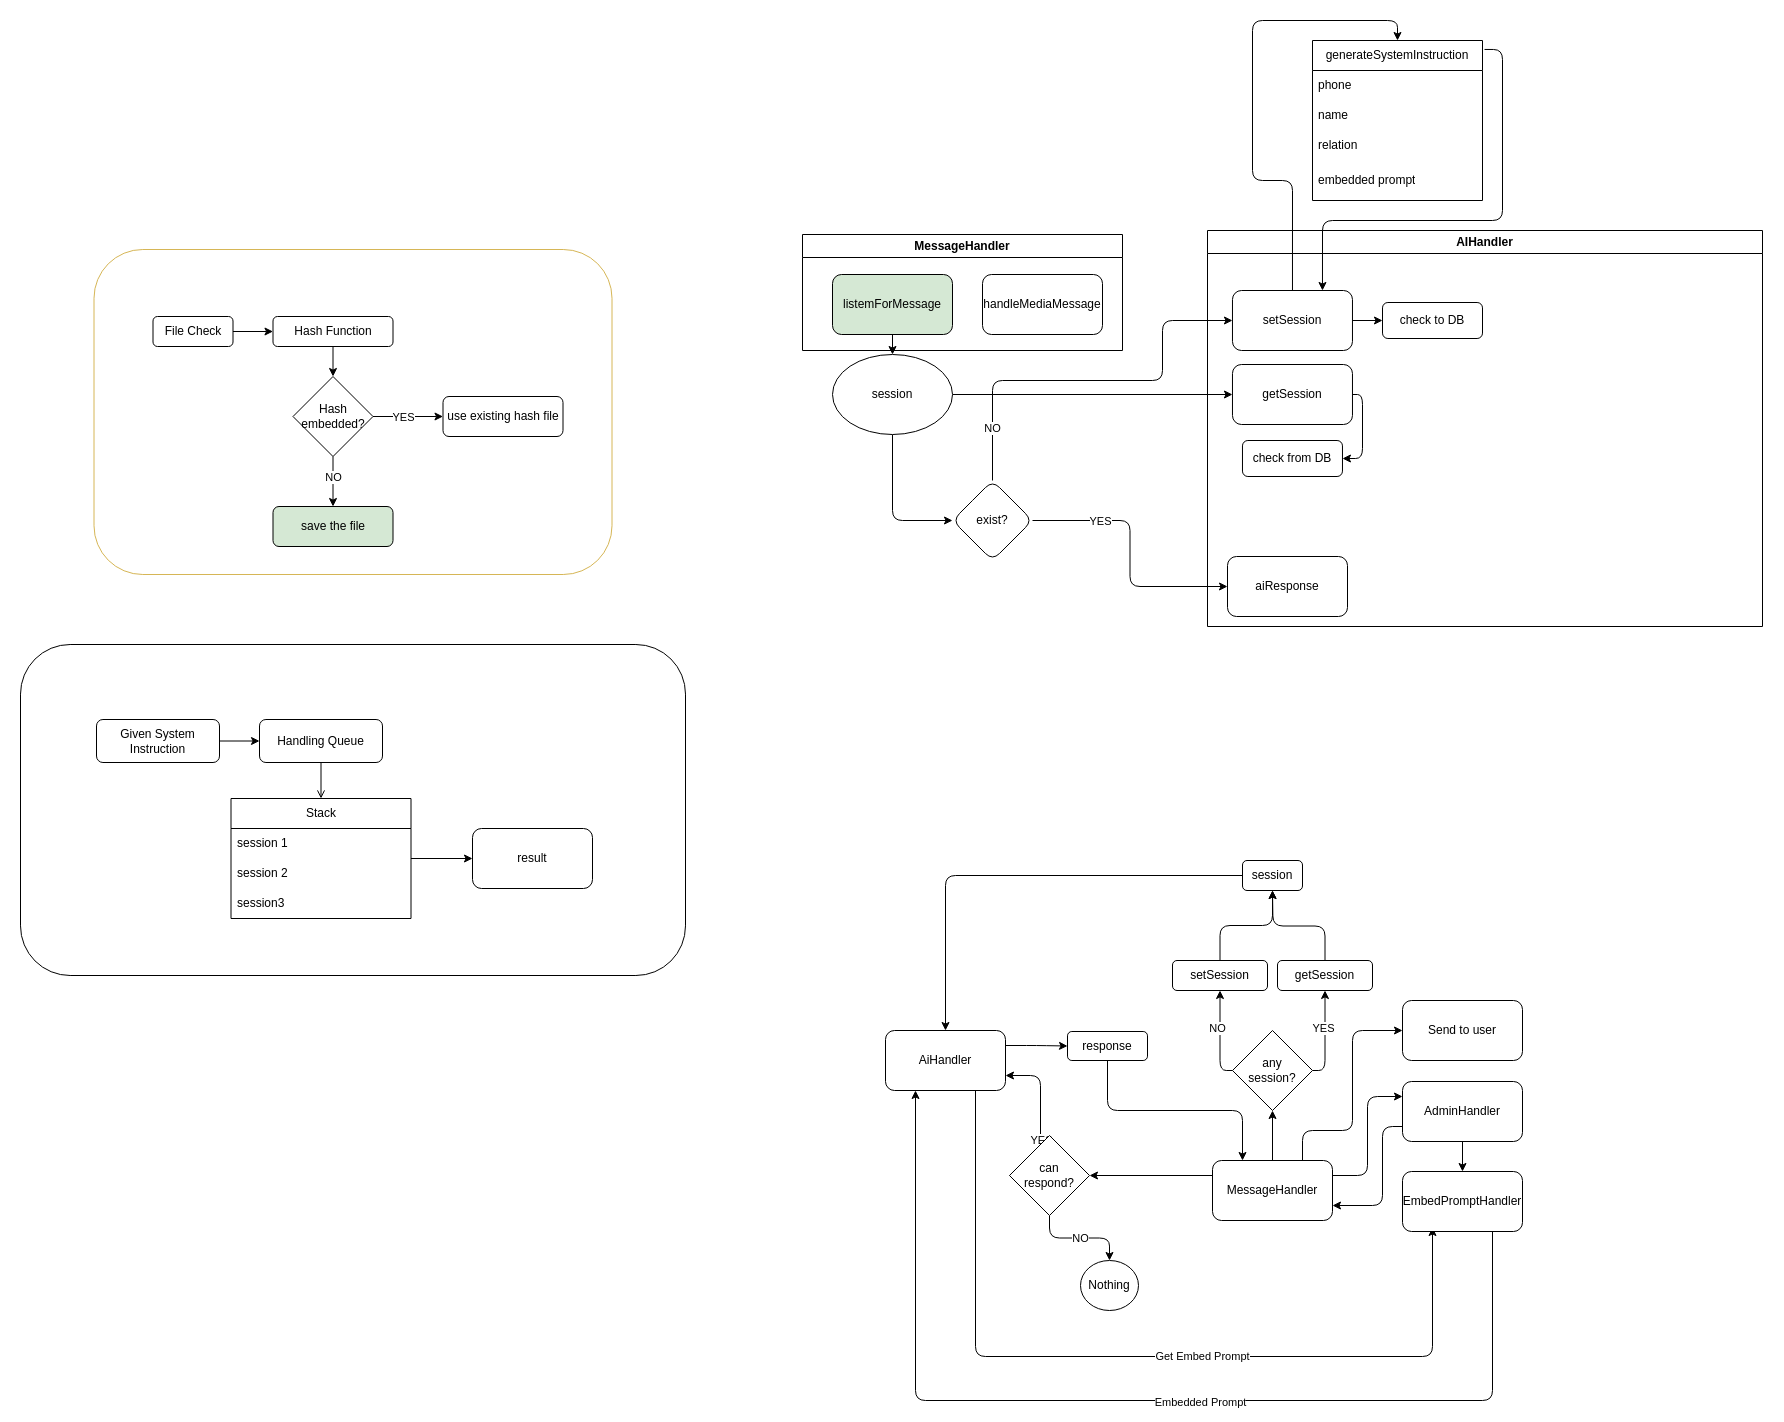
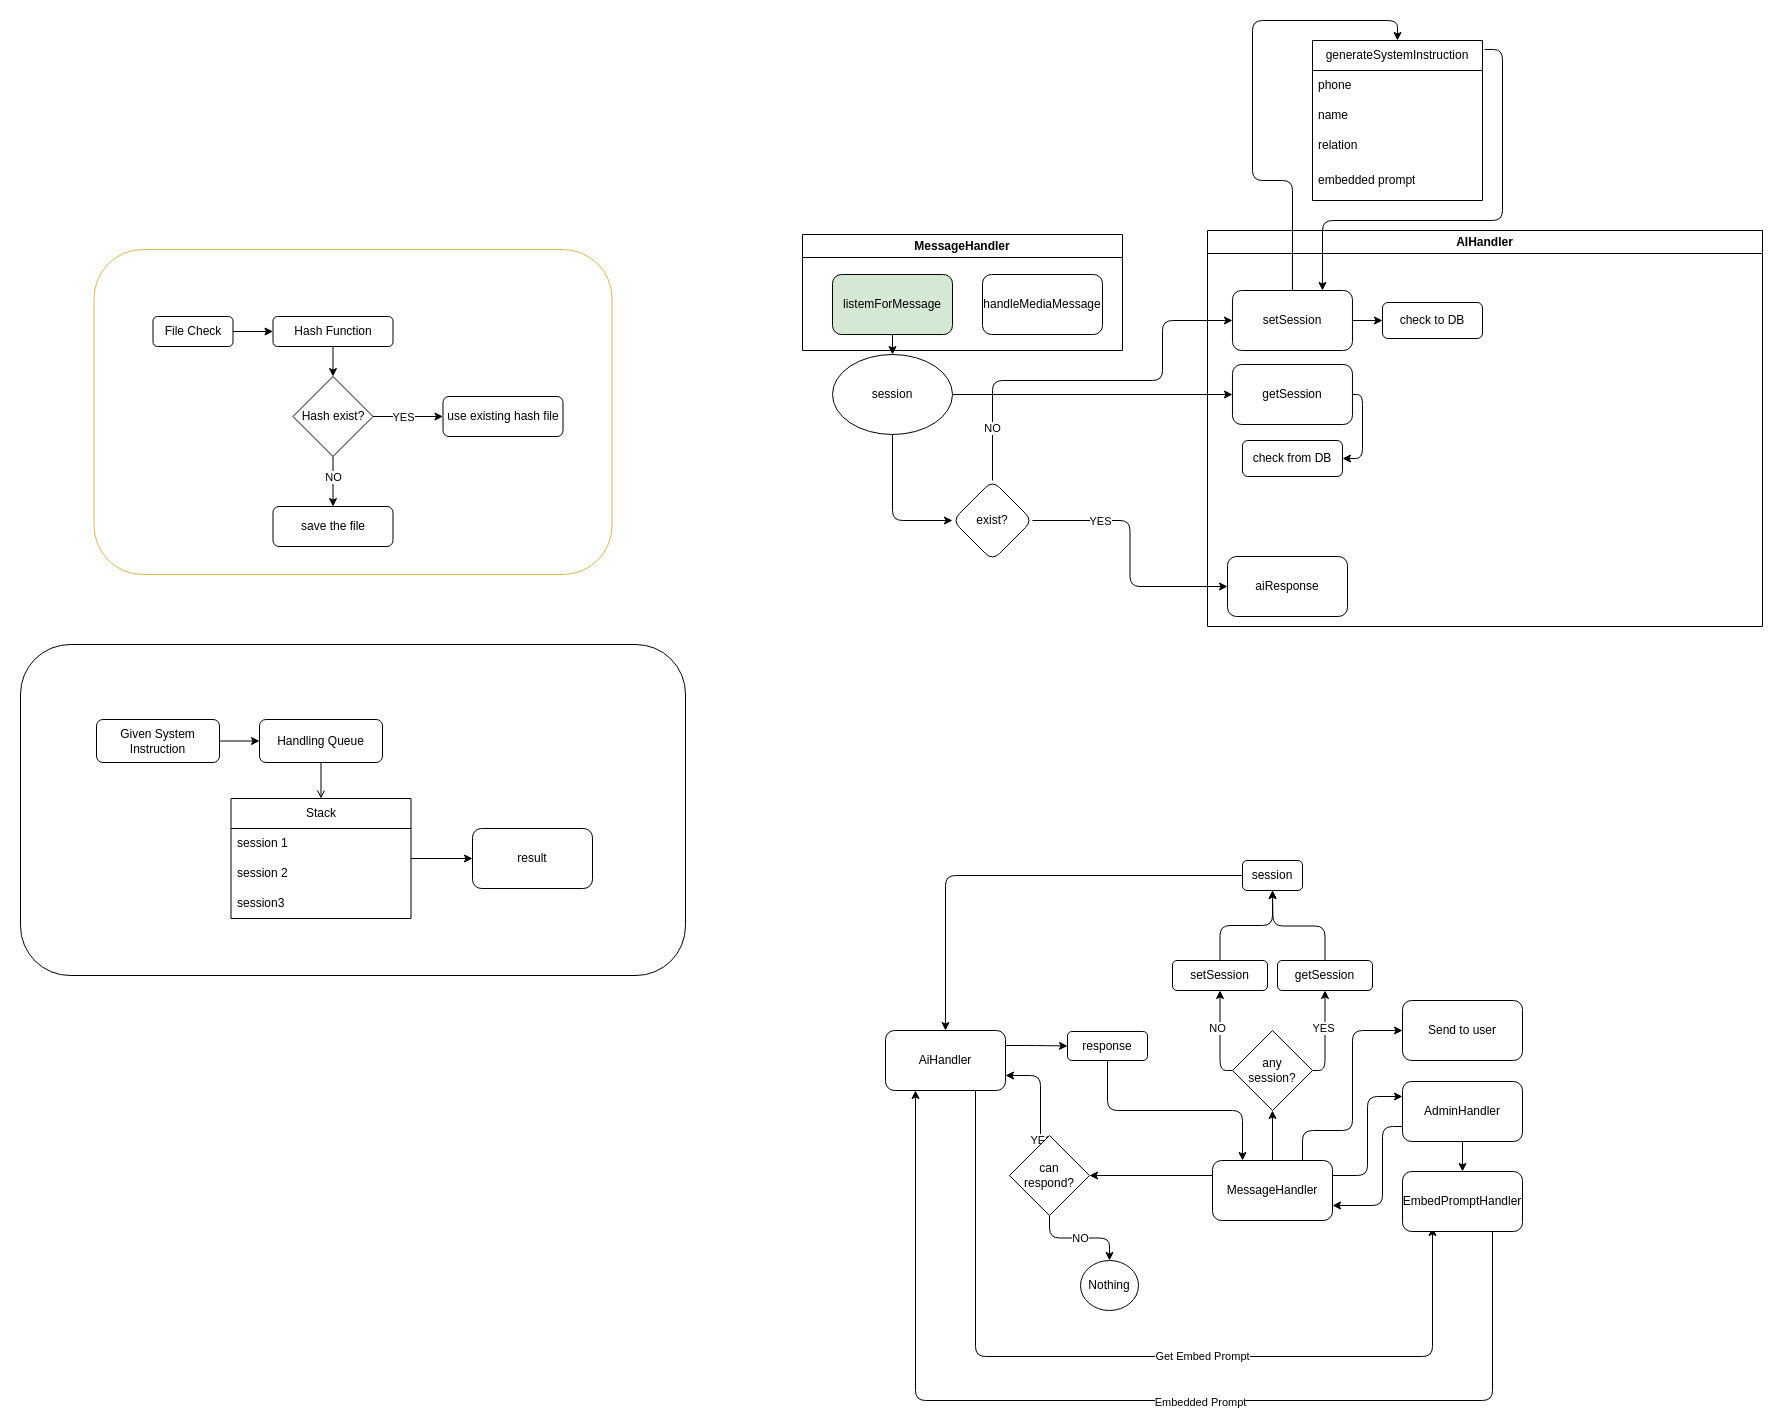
(334, 417) -> (334, 417)
(333, 527) -> (333, 527)
